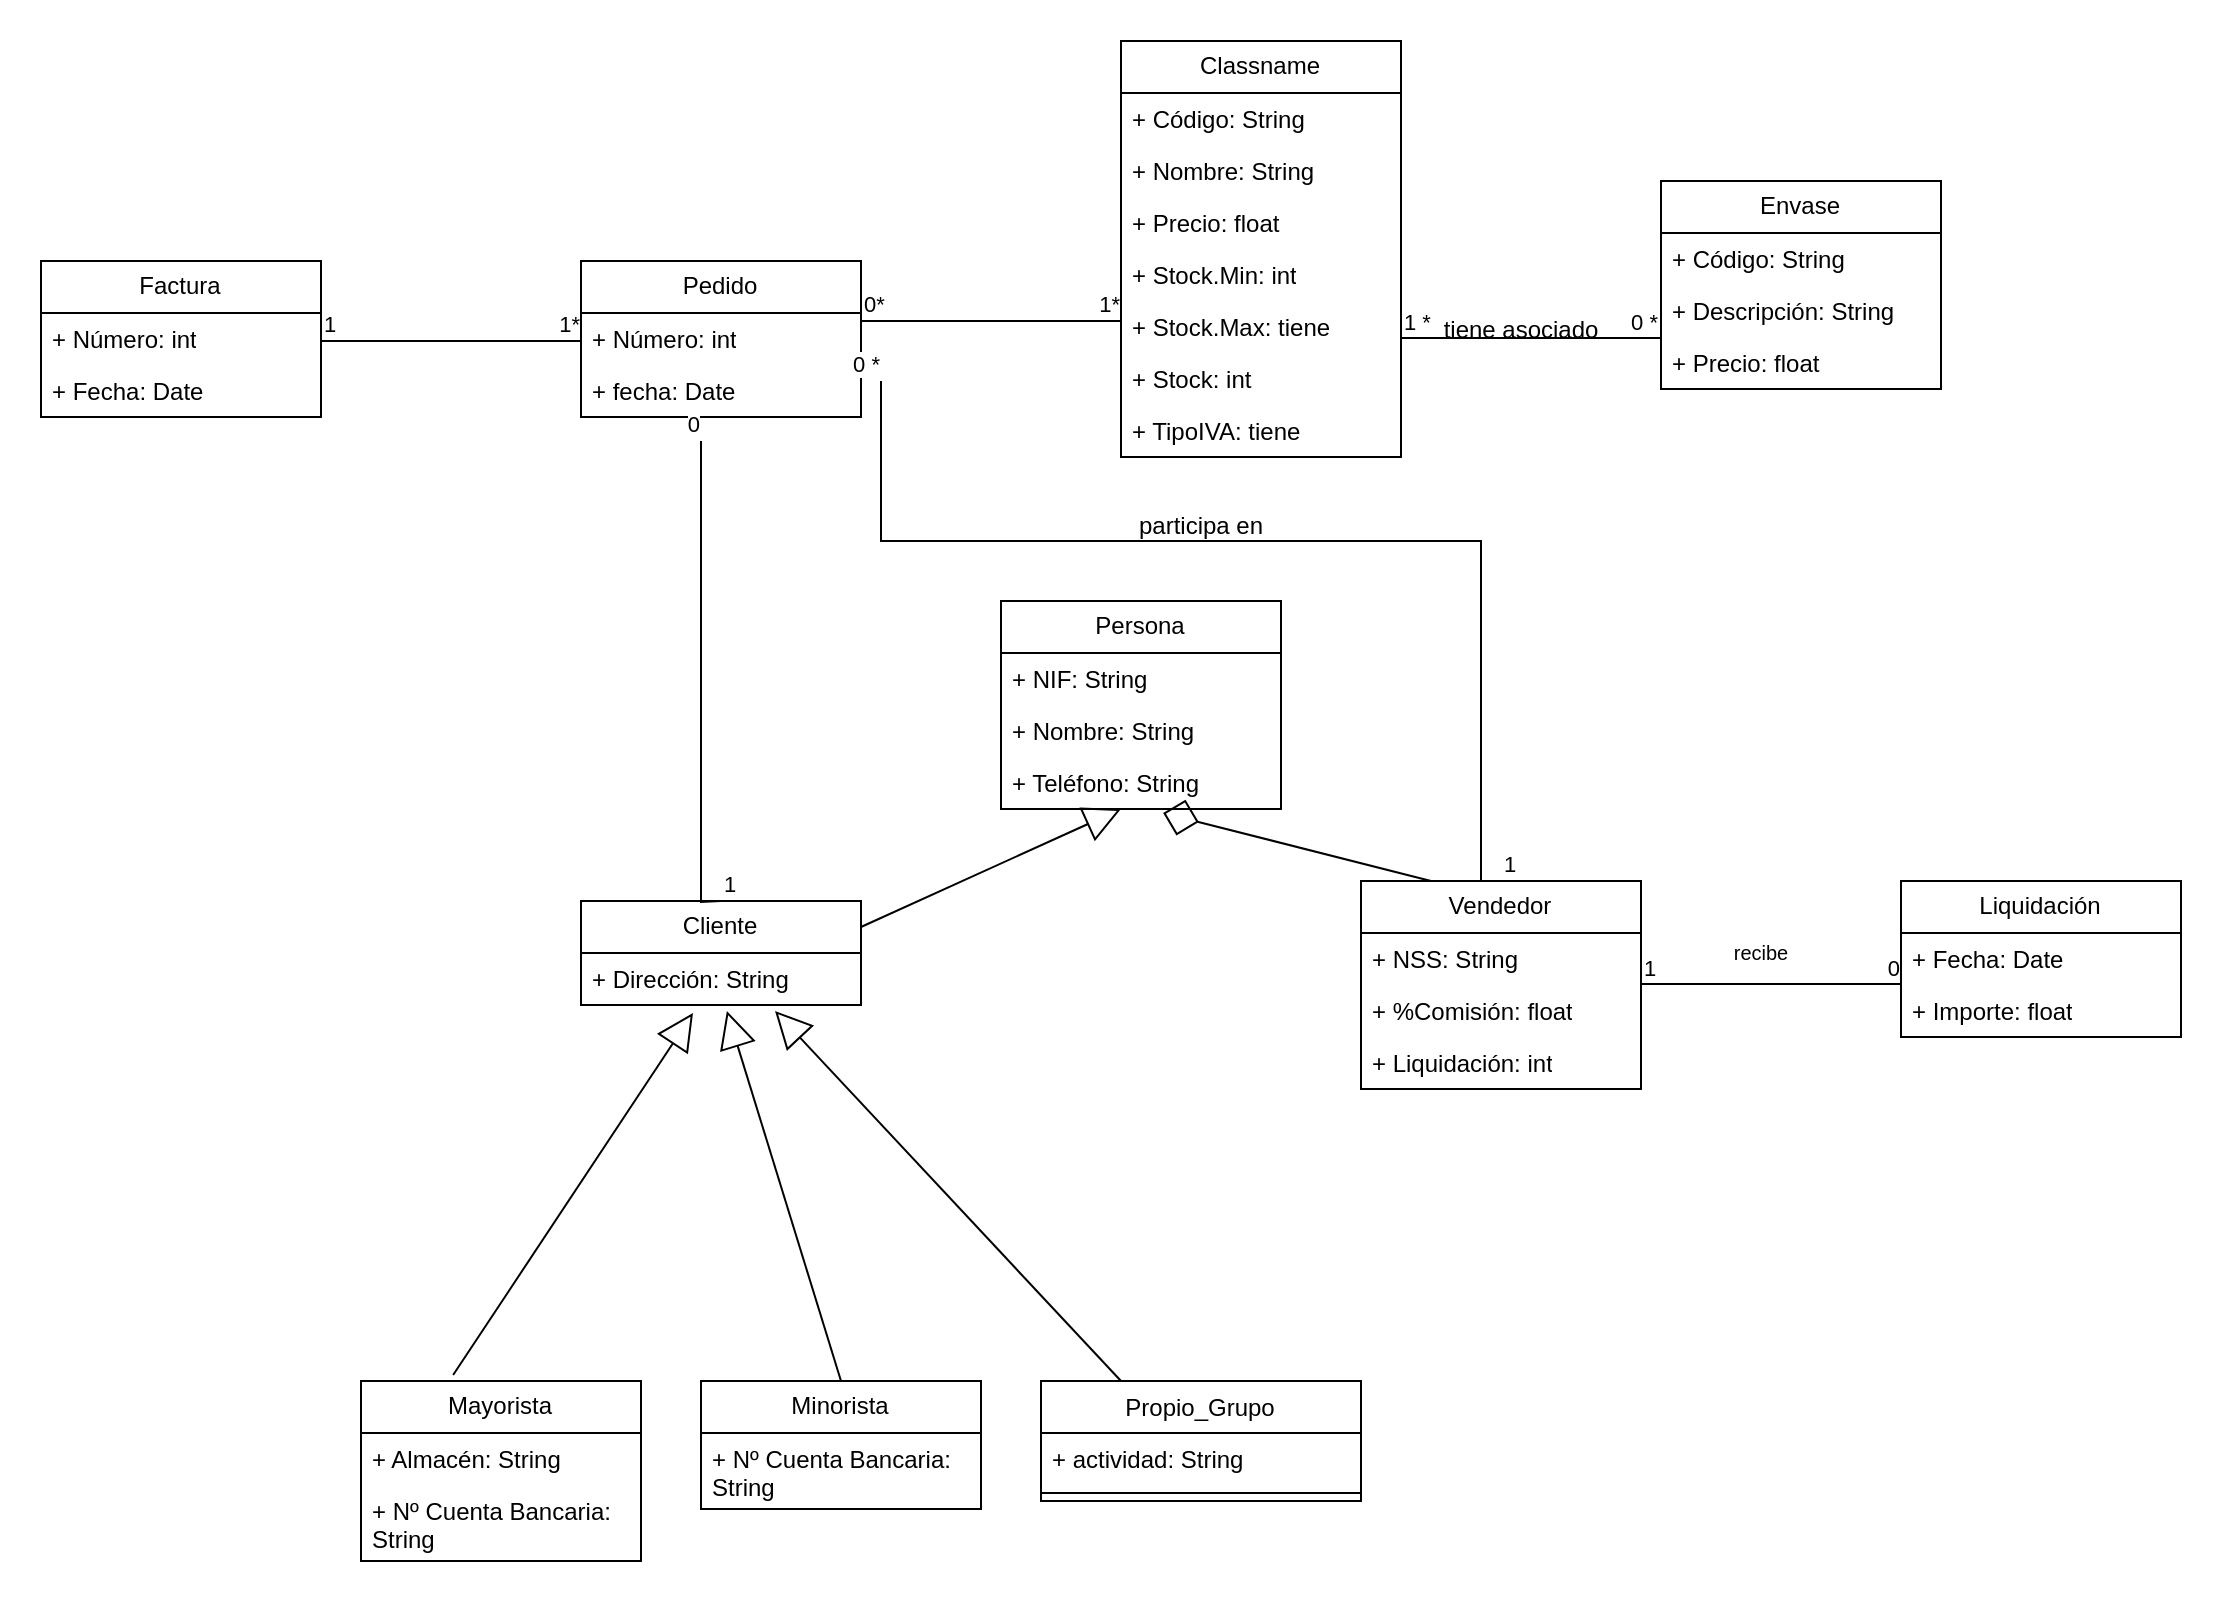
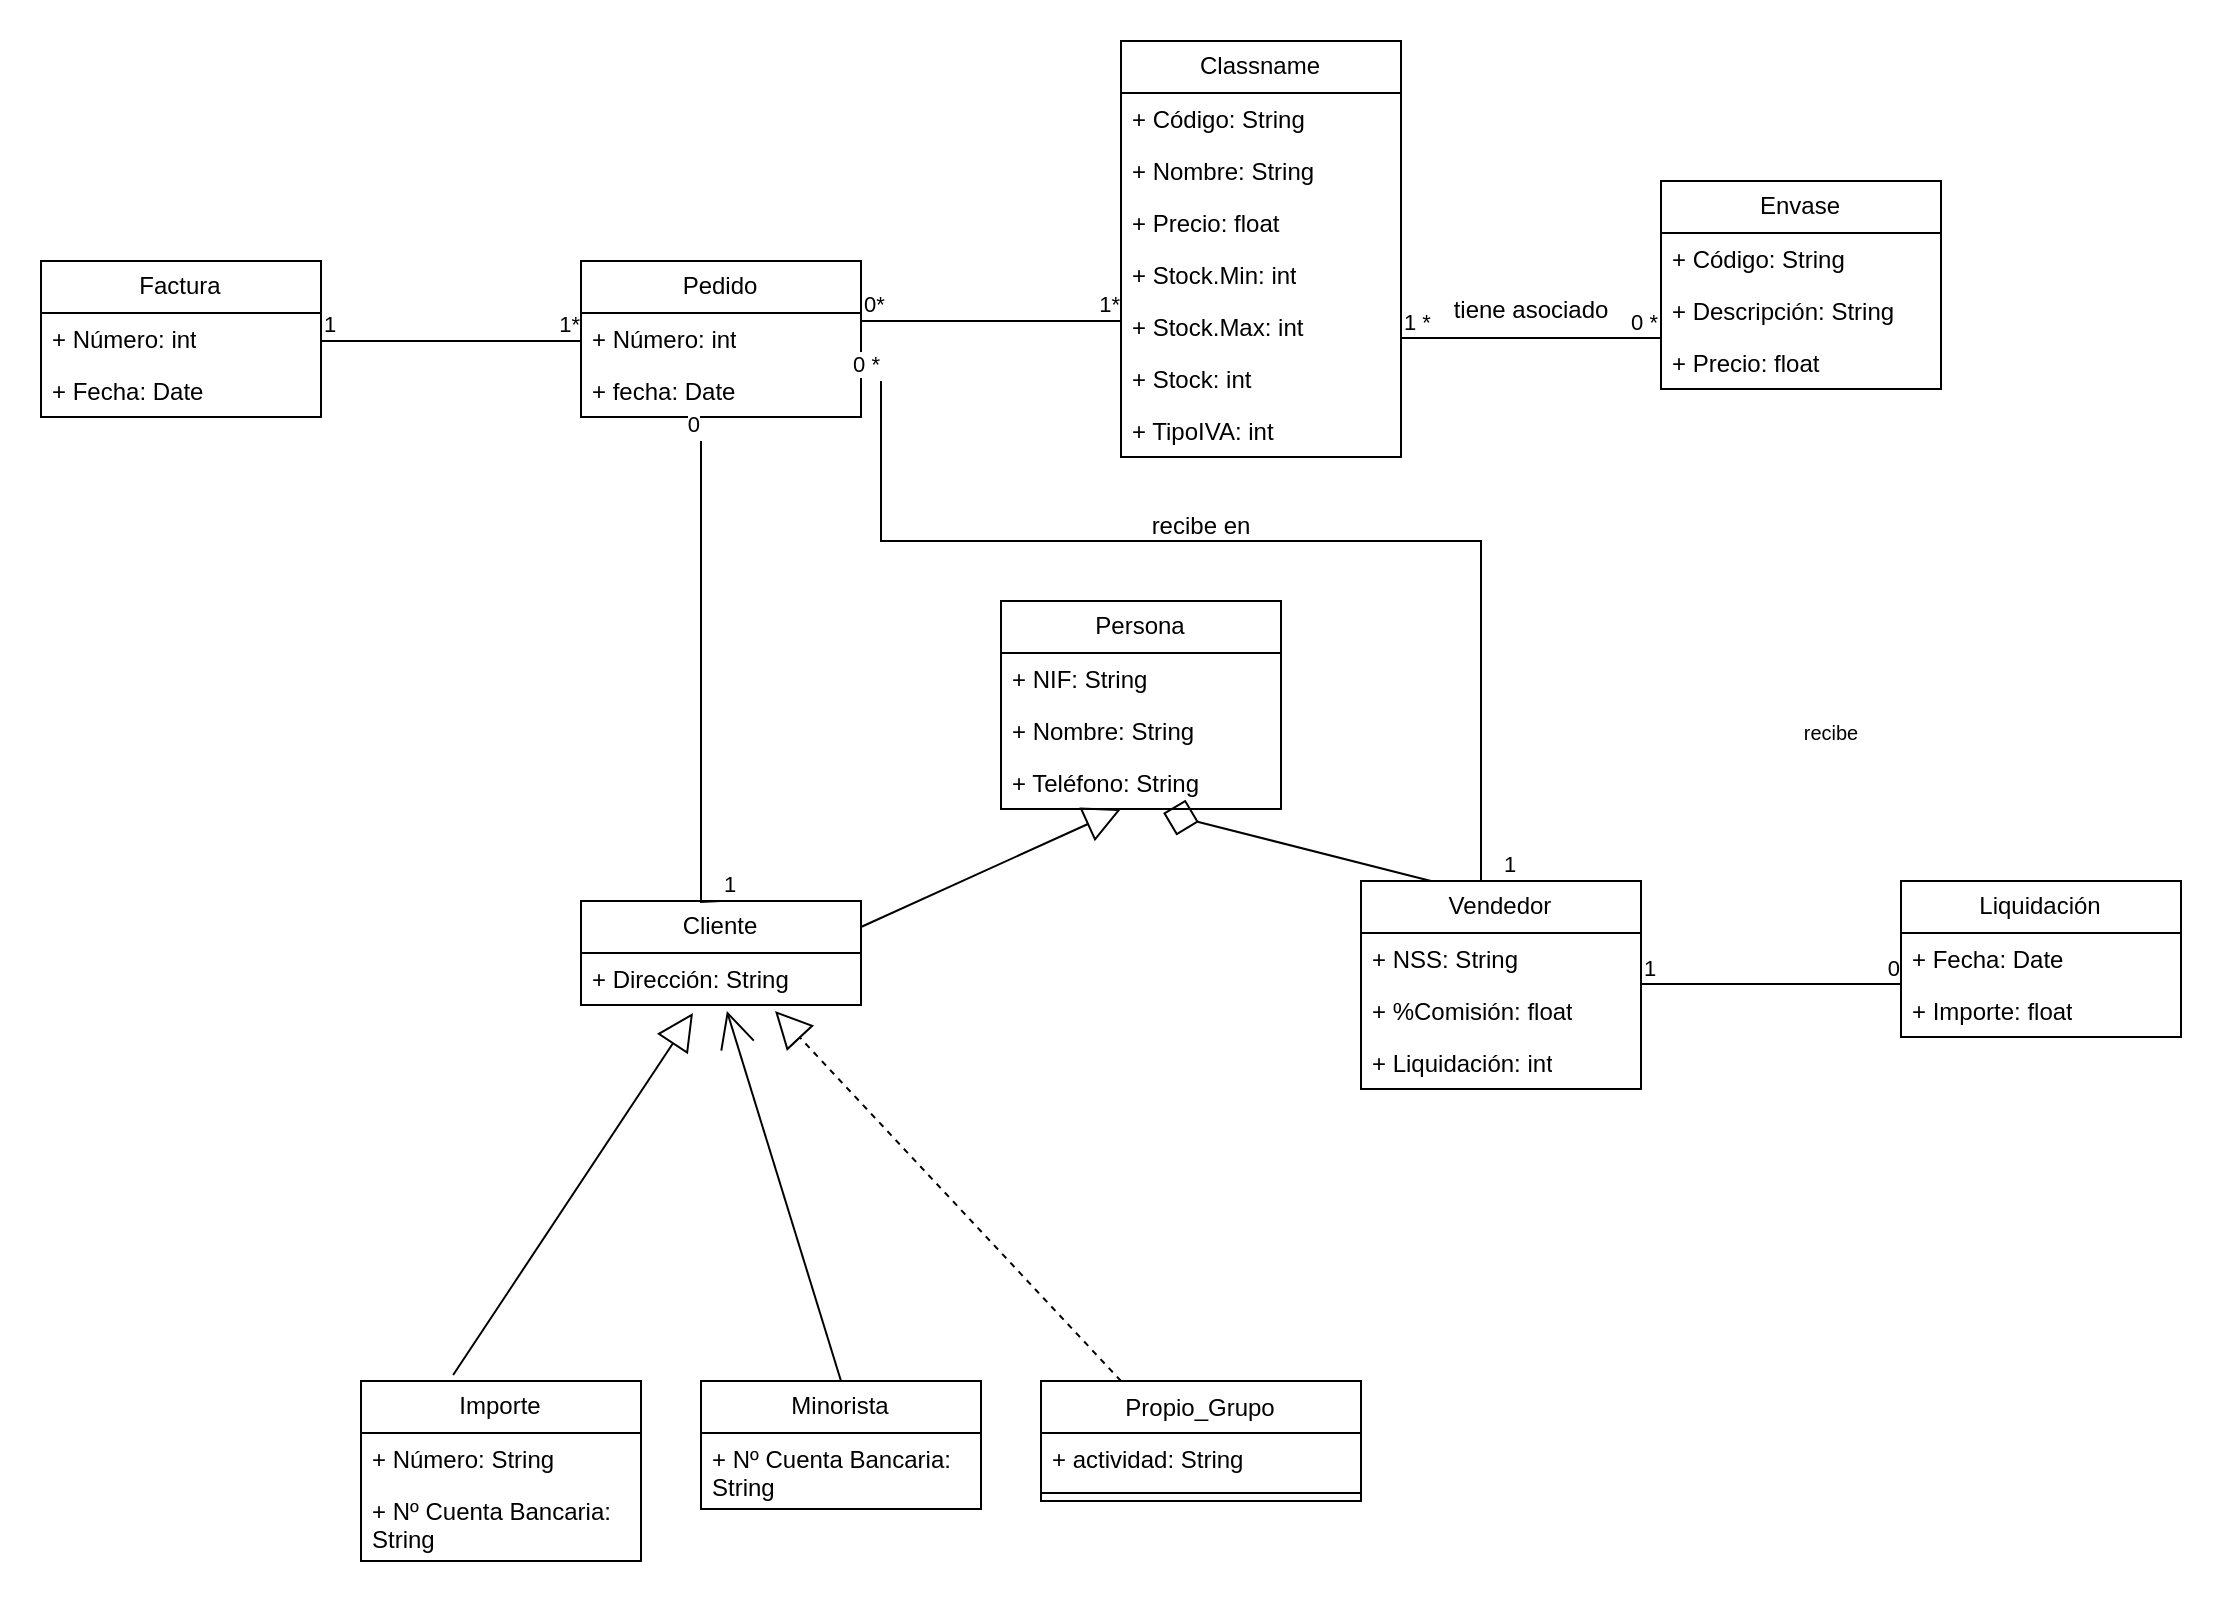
(1238, 329) -> (1225, 329)
(1521, 331) -> (1531, 311)
(1225, 433) -> (1211, 433)
(1202, 527) -> (1202, 527)
(1761, 953) -> (1831, 733)
(738, 1048) -> (733, 1032)
(959, 1208) -> (959, 1208)
(501, 1407) -> (501, 1407)
(472, 1461) -> (468, 1461)
